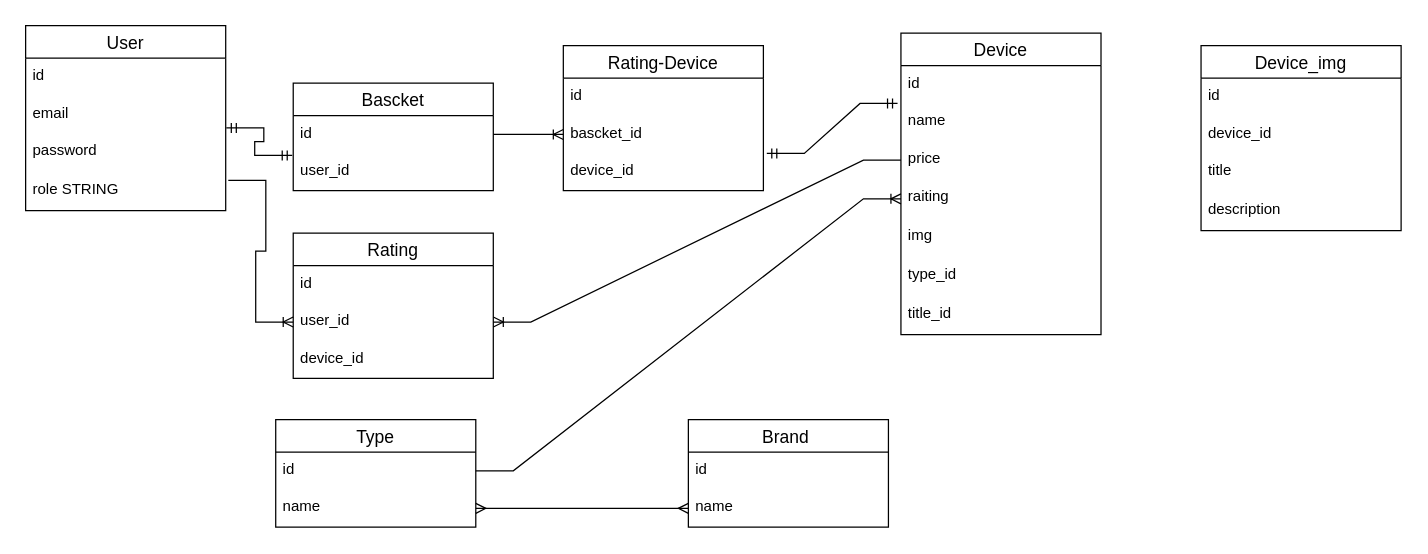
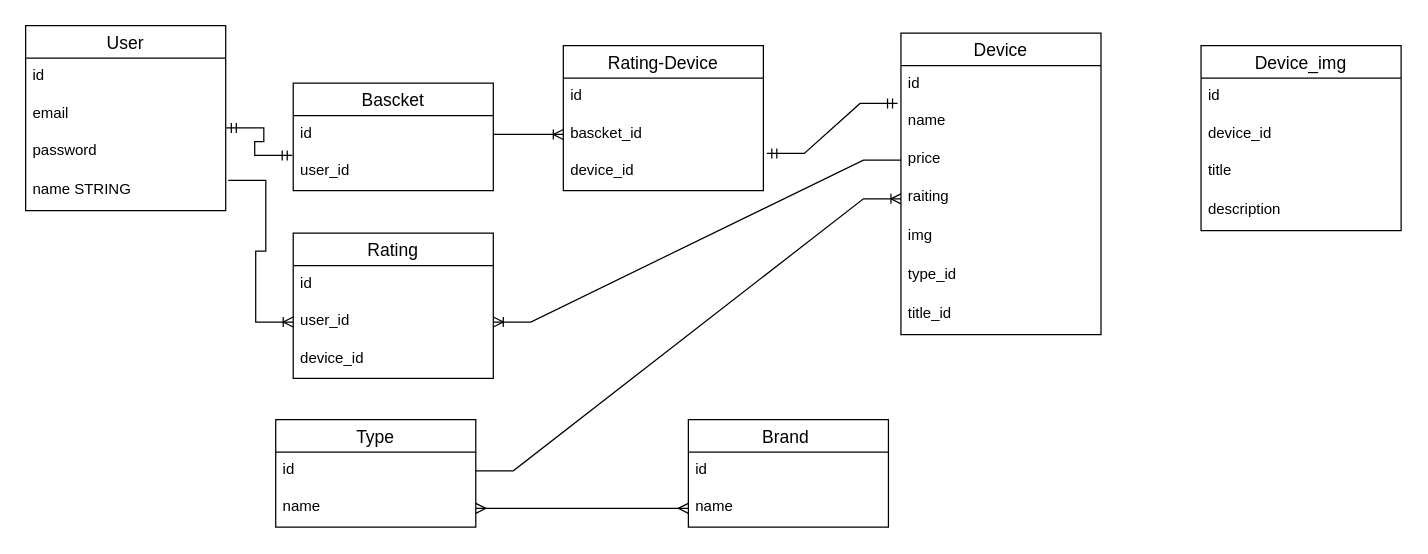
(75, 189) -> (77, 189)
